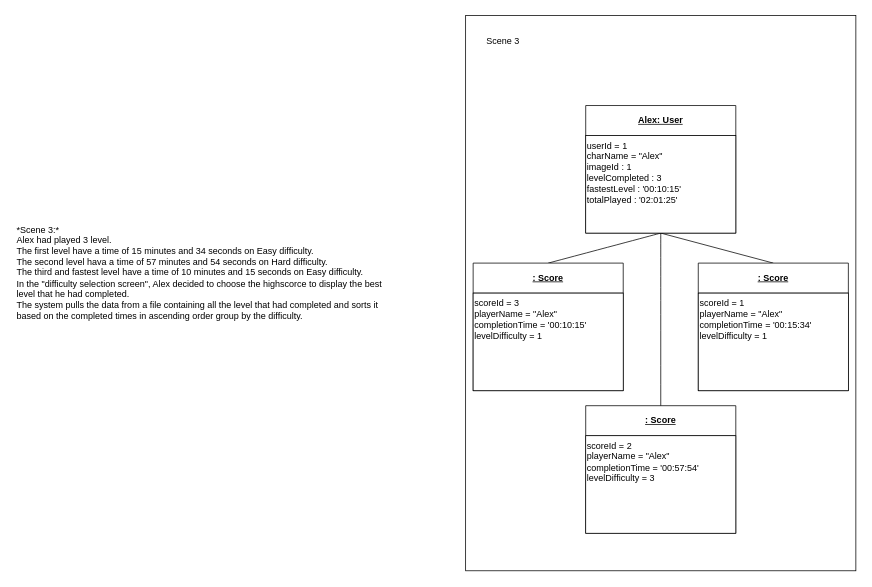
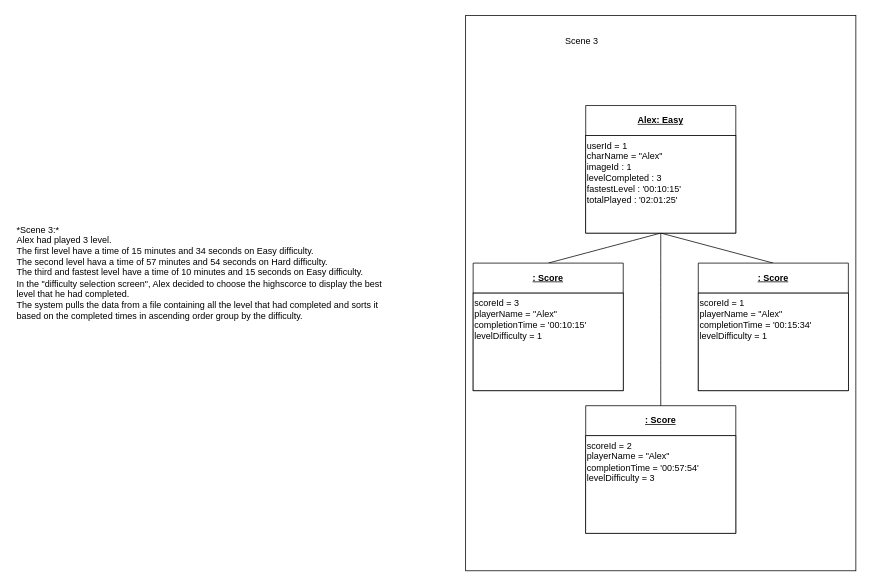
(503, 42) -> (582, 42)
(660, 120) -> (660, 120)
